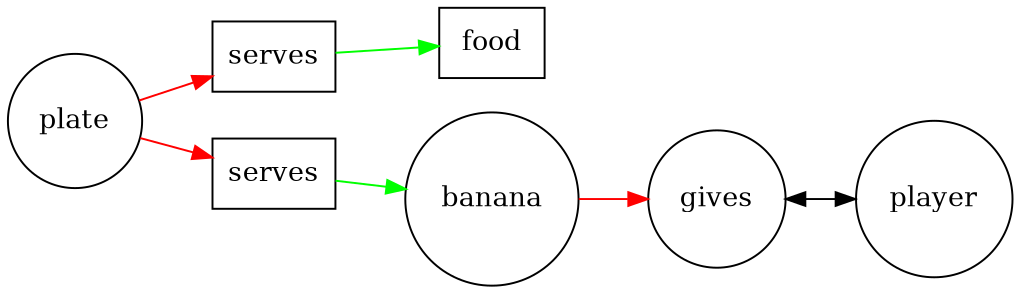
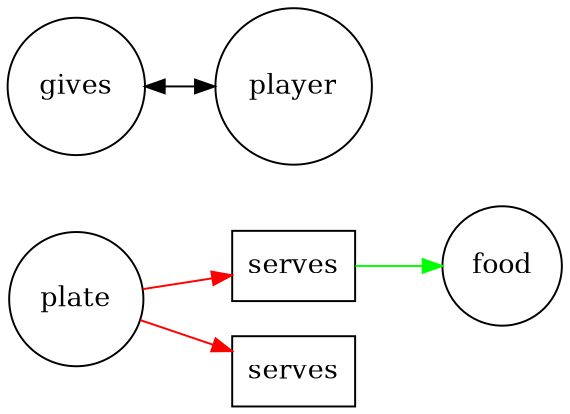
(492, 43) -> (502, 266)
(492, 199) -> none
